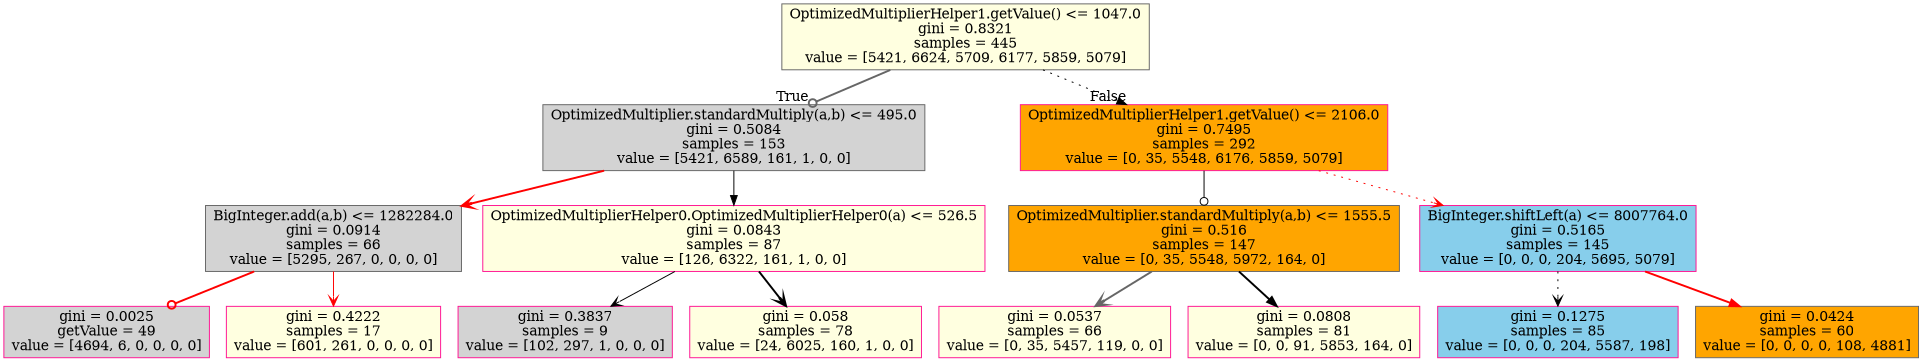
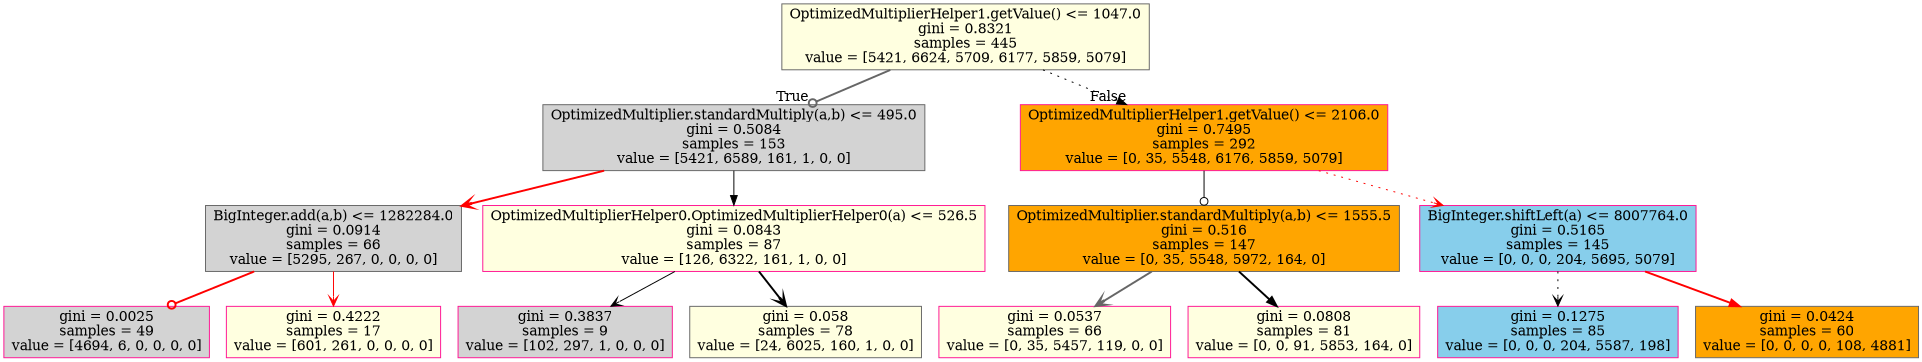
(107, 332) -> (107, 332)
(806, 332) -> (806, 332)
